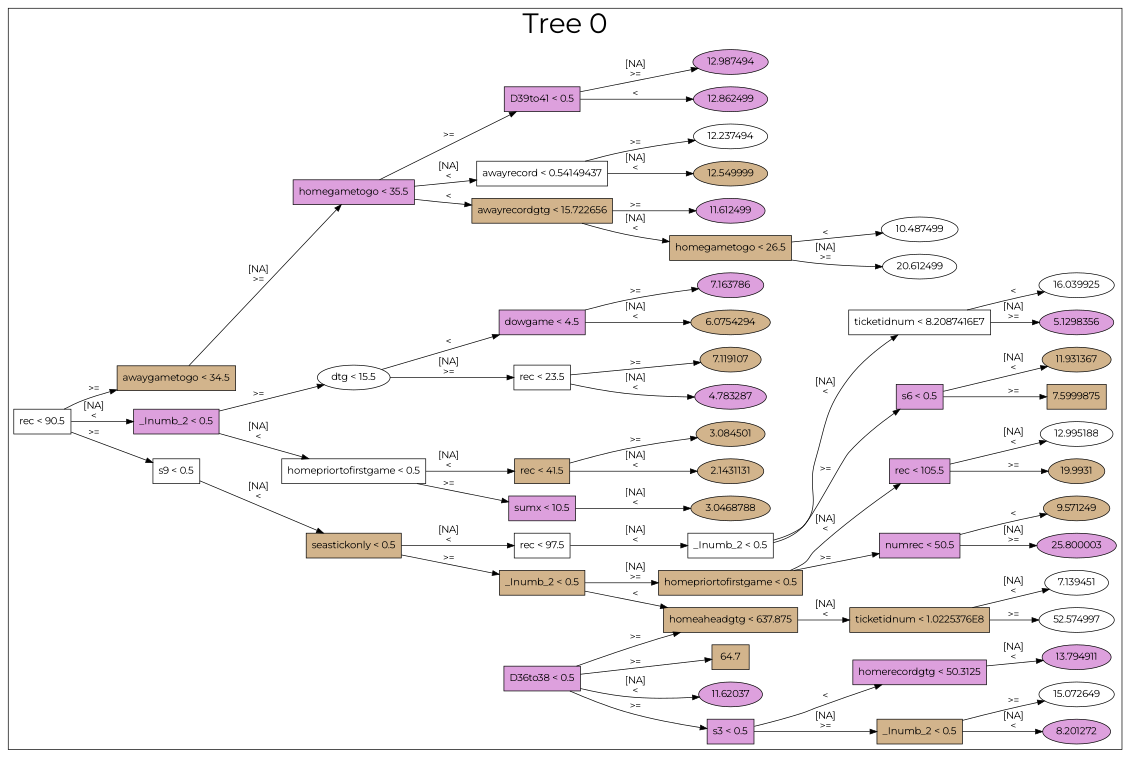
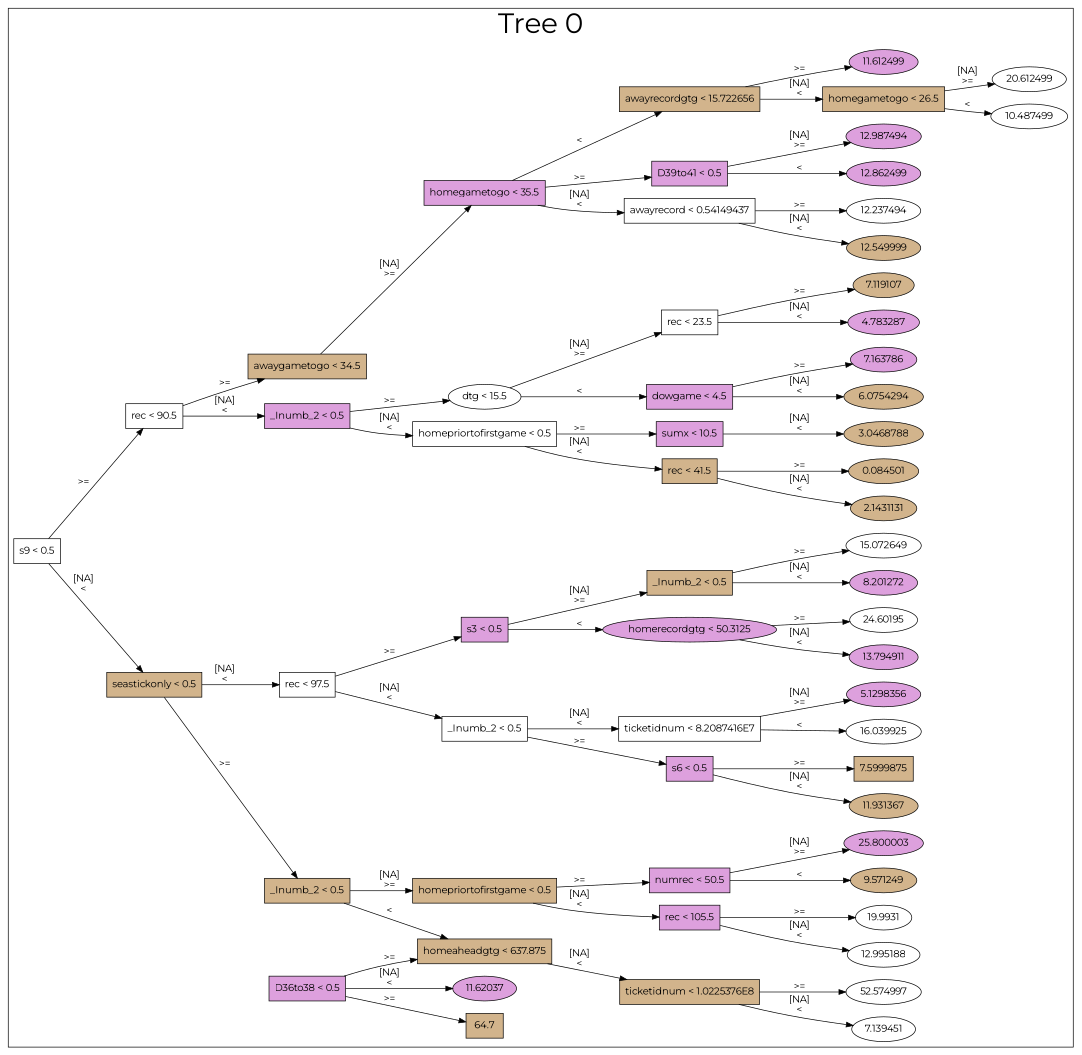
(731, 434) -> (884, 471)
(109, 446) -> (93, 486)
(1077, 471) -> (884, 918)
none -> (884, 620)
(920, 672) -> (690, 630)
(634, 714) -> (395, 658)
